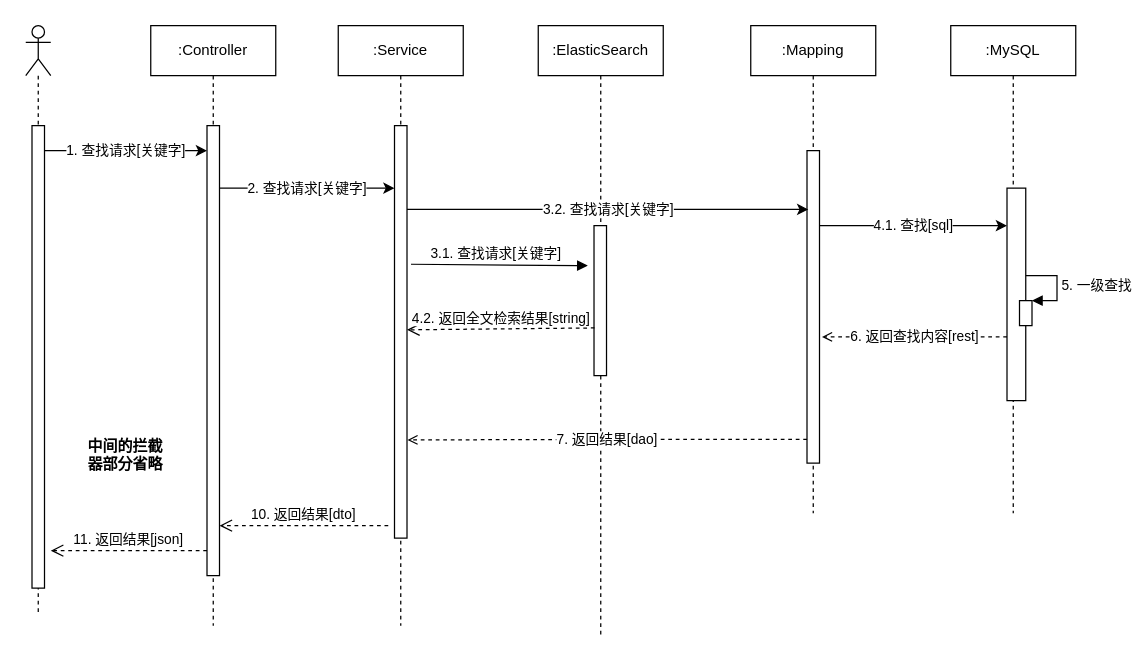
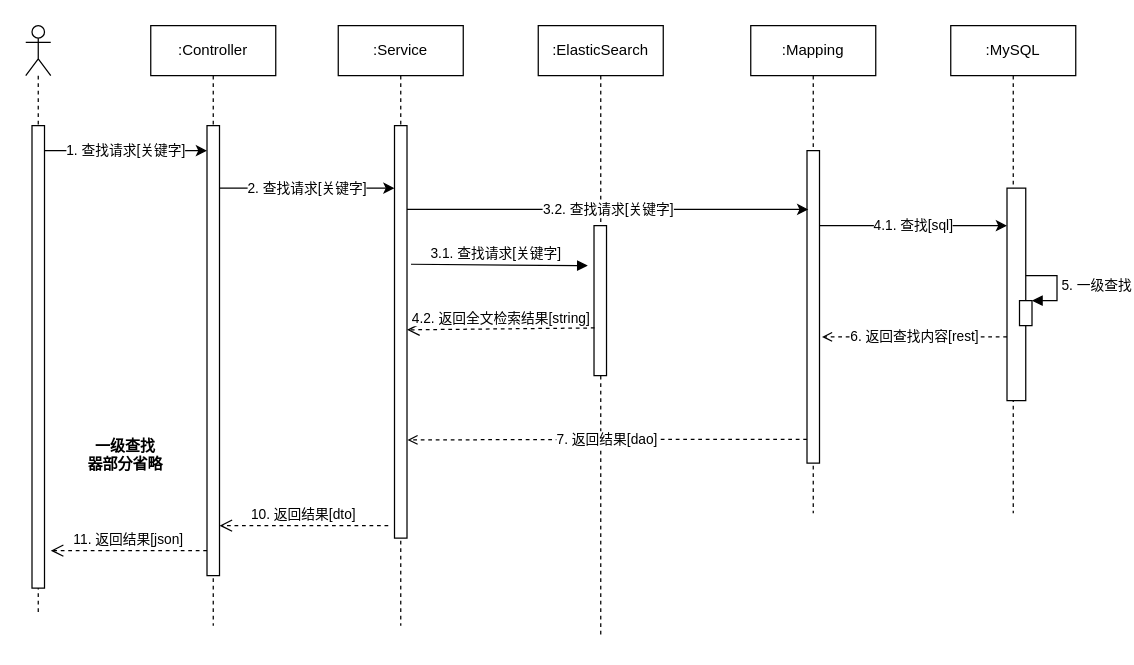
(125, 446) -> (125, 446)
